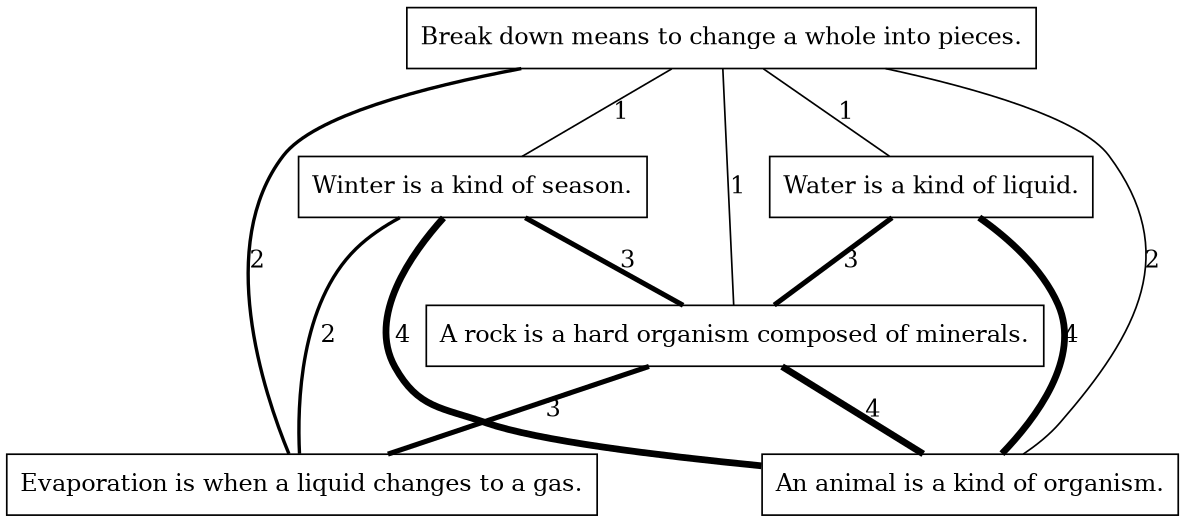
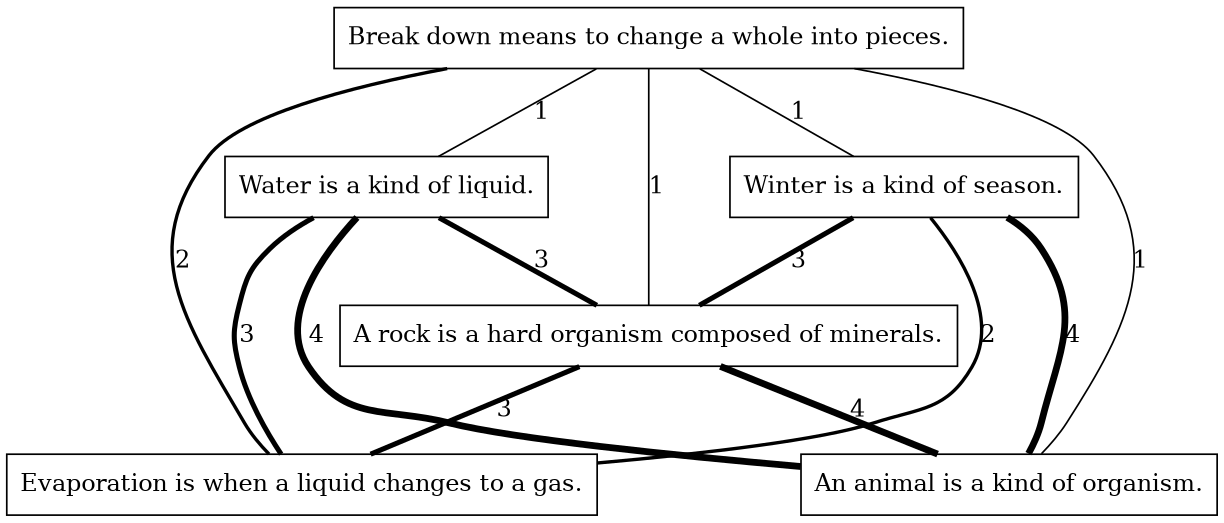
(1153, 261) -> (1141, 261)
none -> (235, 325)
